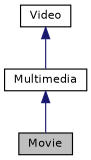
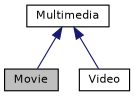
(46, 54) -> (89, 53)
